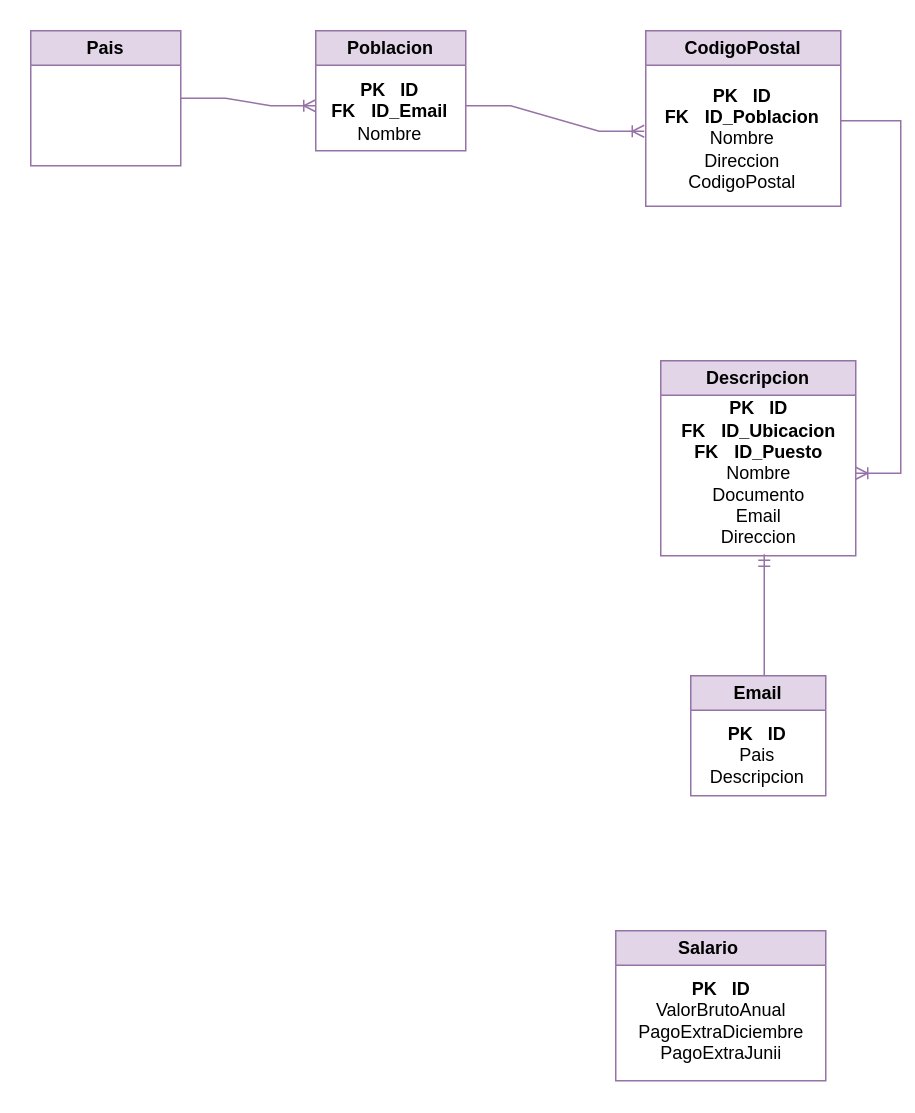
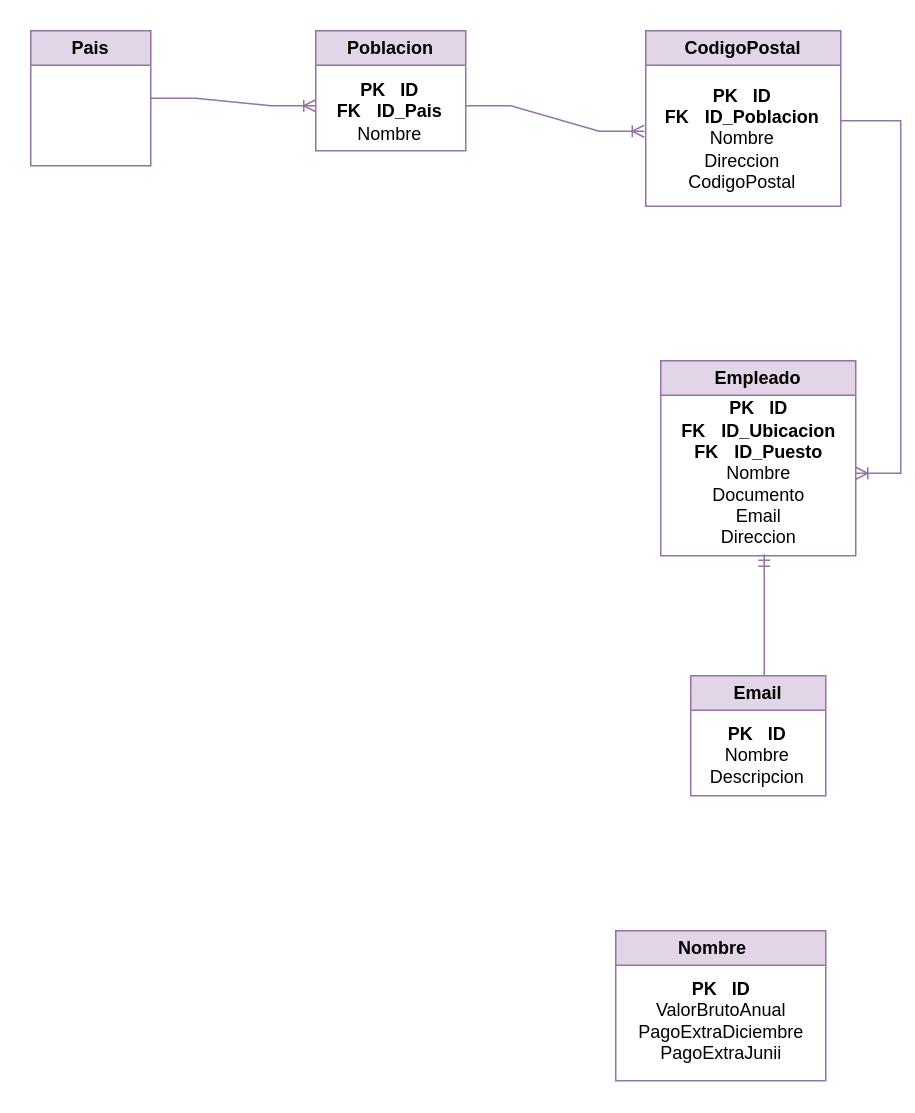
(106, 98) -> (91, 98)
(390, 112) -> (390, 112)
(758, 379) -> (758, 379)
(758, 755) -> (758, 755)
(649, 949) -> (649, 949)
